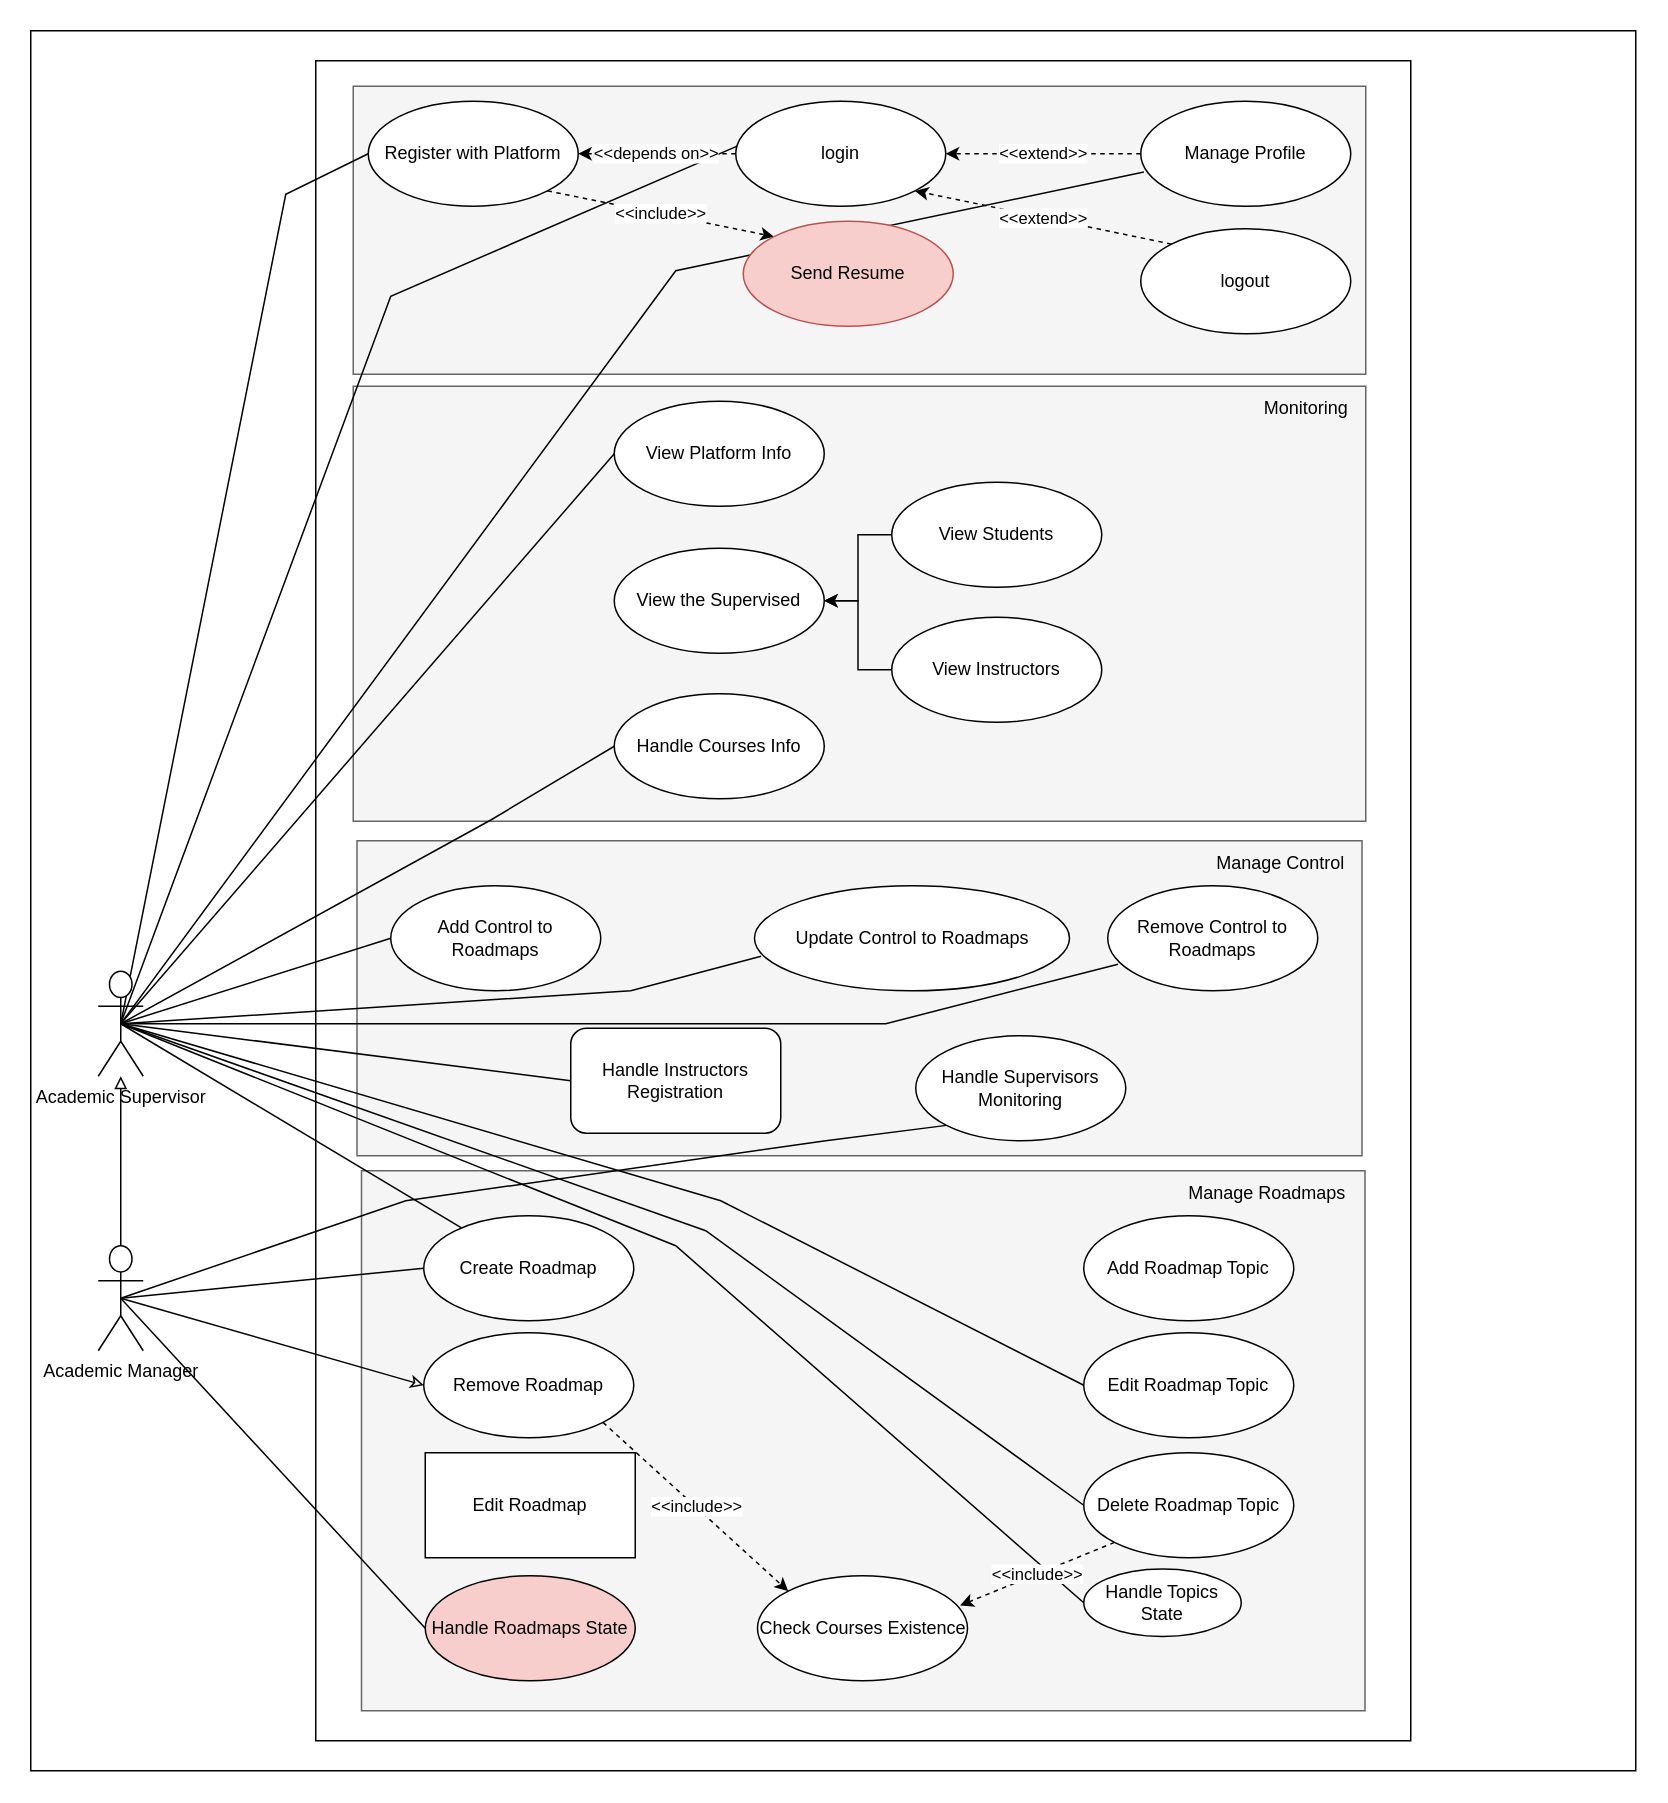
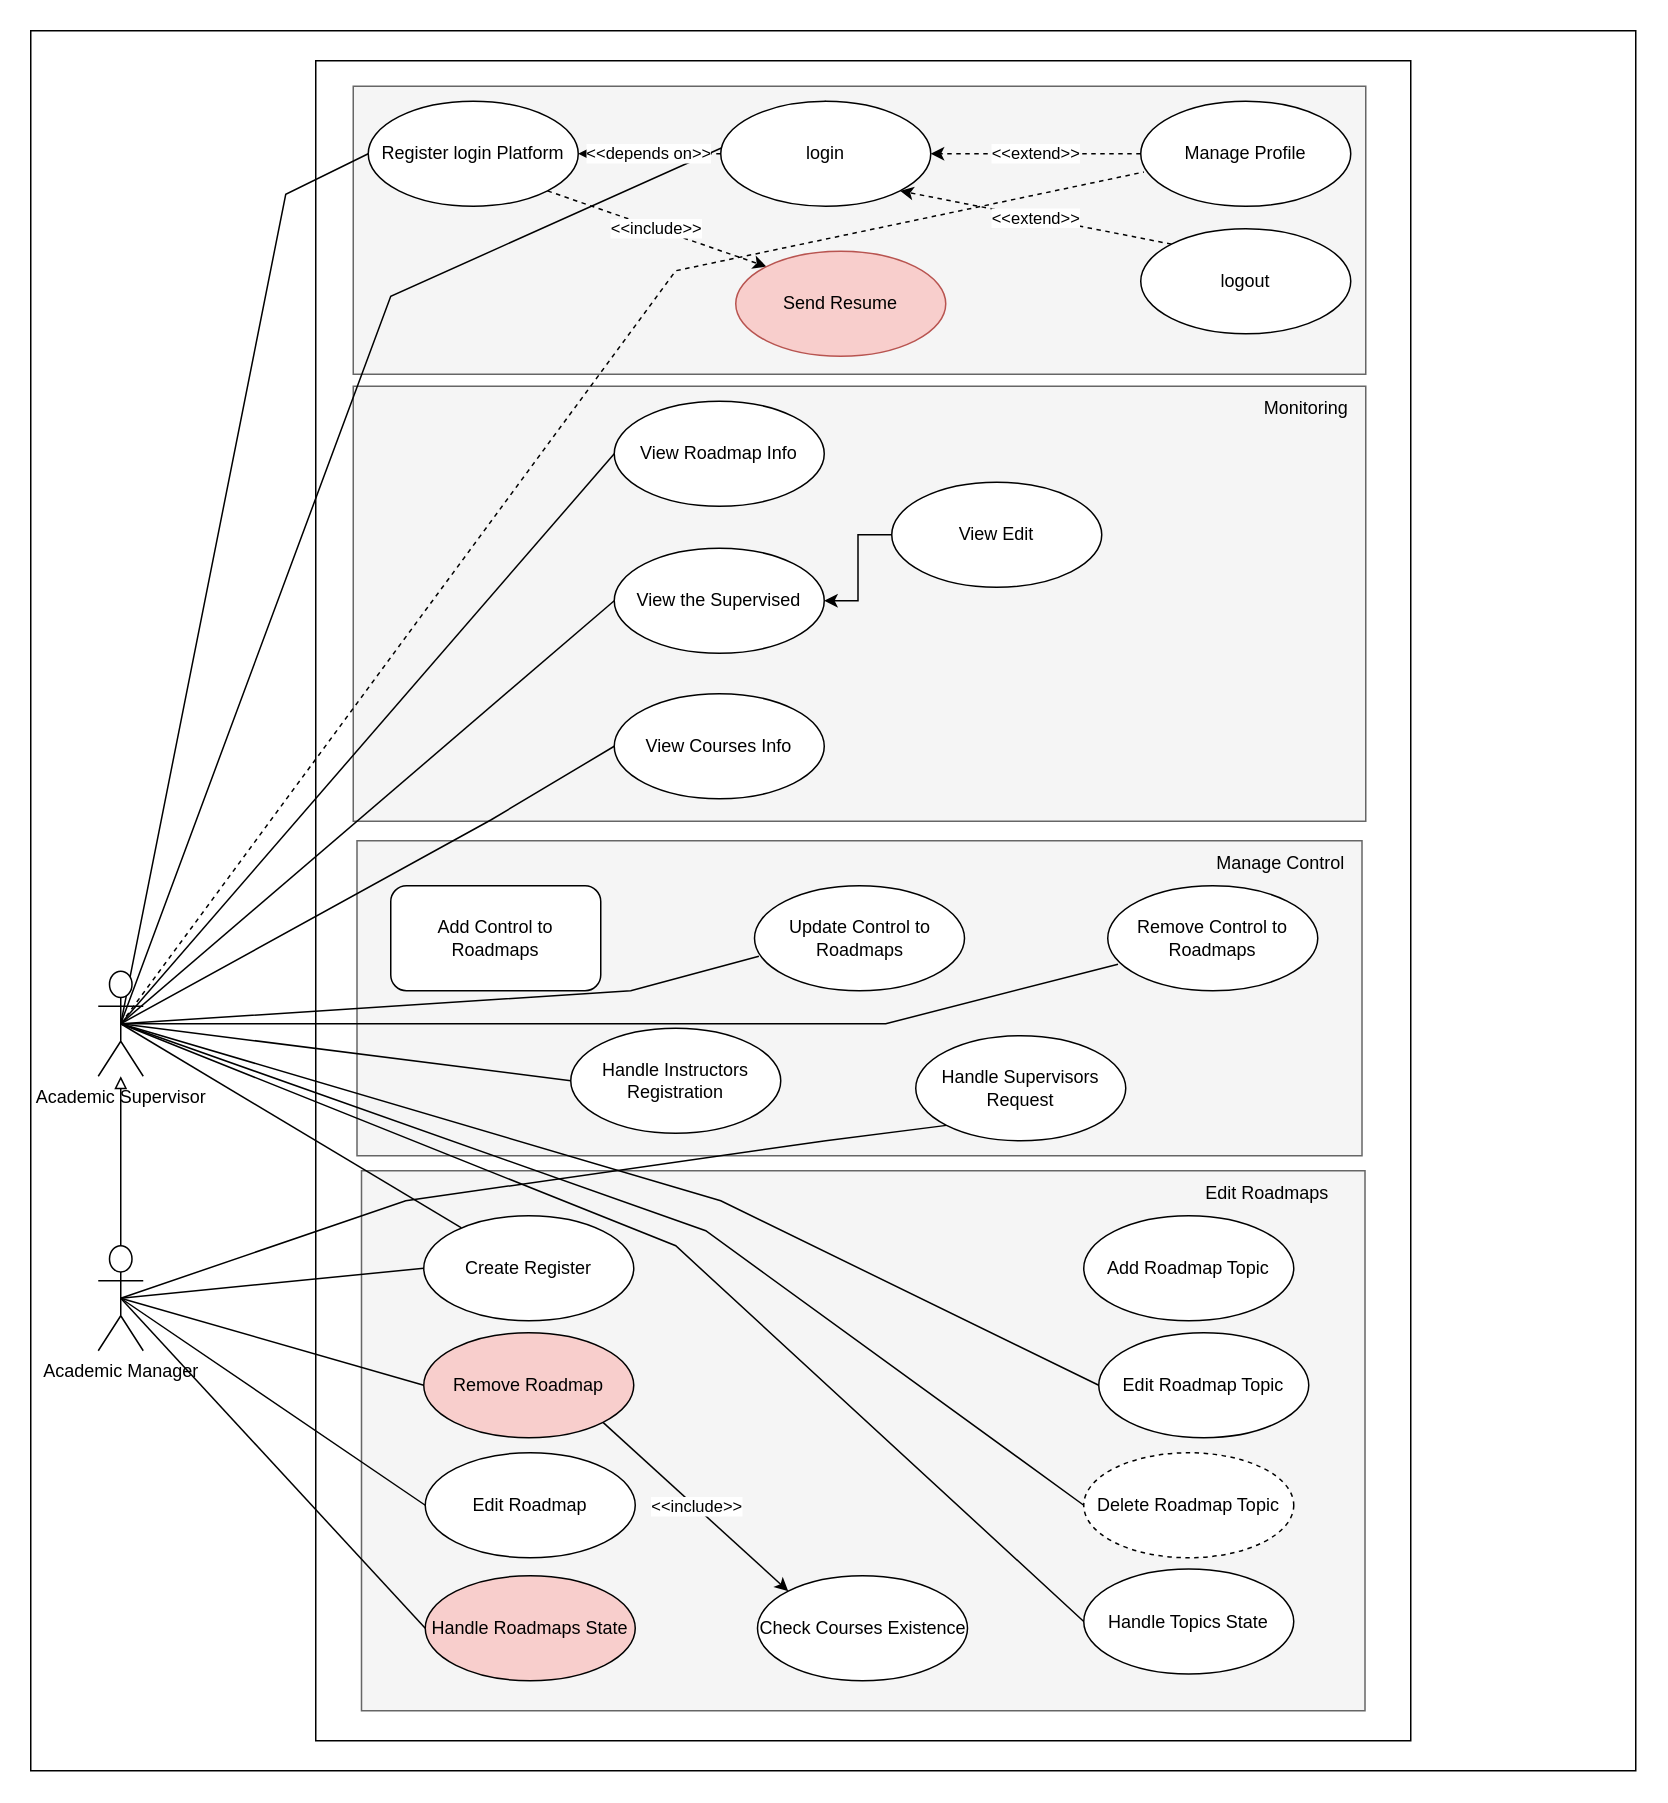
(473, 154) -> (473, 154)
(841, 154) -> (826, 154)
(848, 274) -> (841, 304)
(719, 454) -> (719, 454)
(503, 505) -> (503, 505)
(997, 535) -> (997, 535)
(858, 653) -> none
(997, 670) -> none
(719, 746) -> (719, 746)
none -> (372, 808)
(496, 938) -> (496, 938)
(912, 938) -> (860, 938)
(265, 978) -> none
(676, 1081) -> (676, 1081)
(1021, 1088) -> (1021, 1088)
(1268, 1193) -> (1268, 1193)
(529, 1268) -> (529, 1268)
(413, 1382) -> (417, 1383)
(529, 1385) -> (529, 1385)
(1189, 1385) -> (1204, 1385)
none -> (278, 1405)
(644, 1459) -> (644, 1459)
(530, 1505) -> (530, 1505)
(1189, 1505) -> (1189, 1505)
(1042, 1572) -> none
(1163, 1603) -> (1189, 1622)
